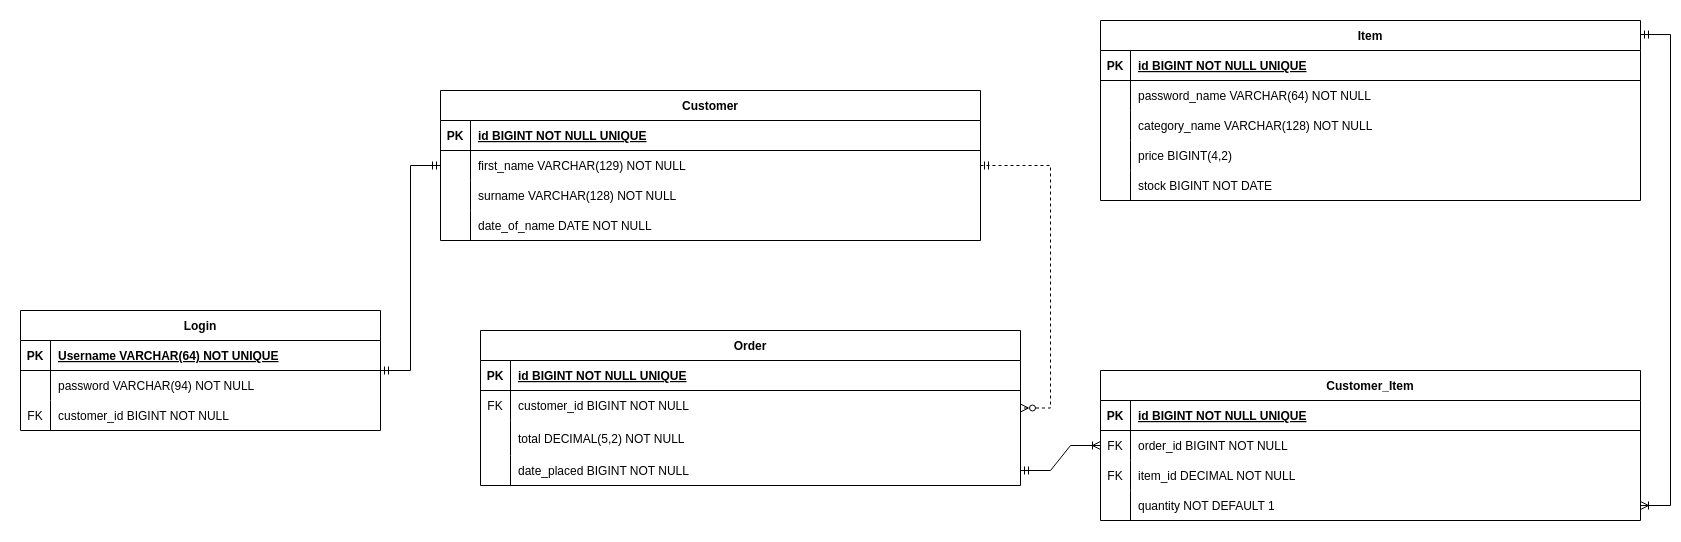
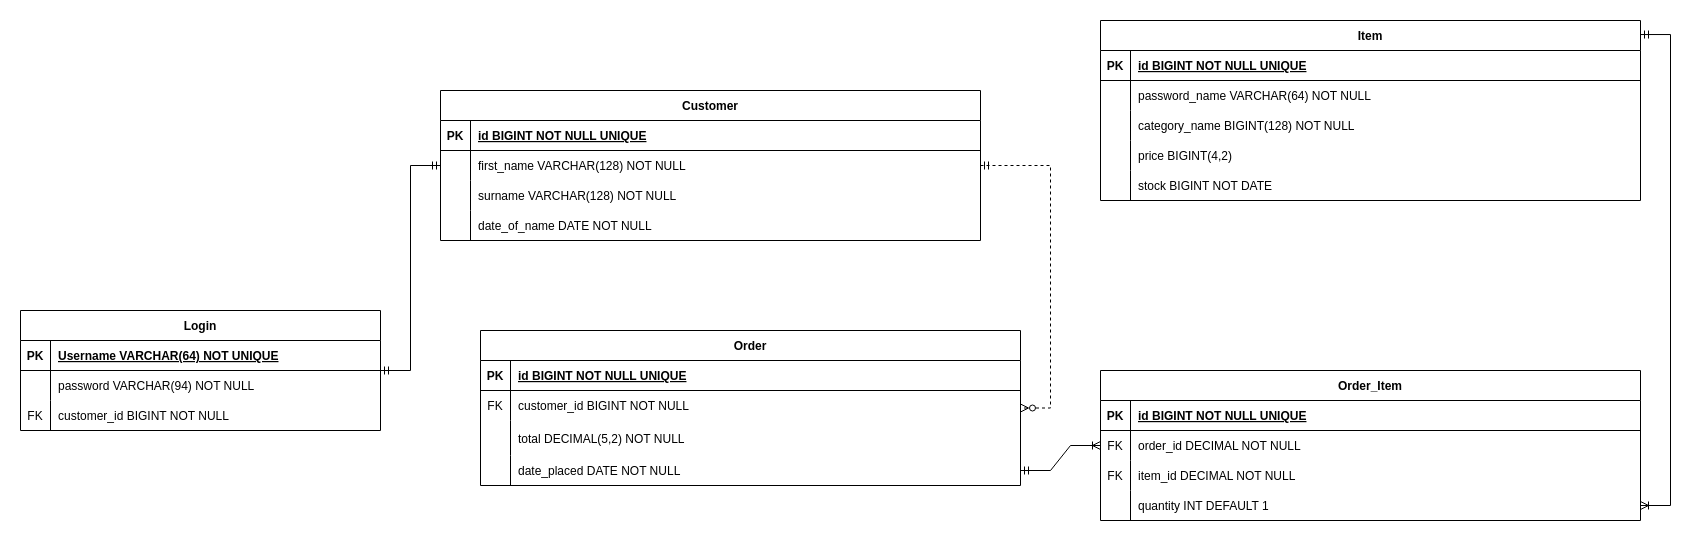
(1251, 126) -> (1248, 126)
(579, 166) -> (579, 166)
(1370, 386) -> (1370, 386)
(1212, 446) -> (1216, 446)
(602, 471) -> (596, 471)
(1206, 506) -> (1206, 506)
